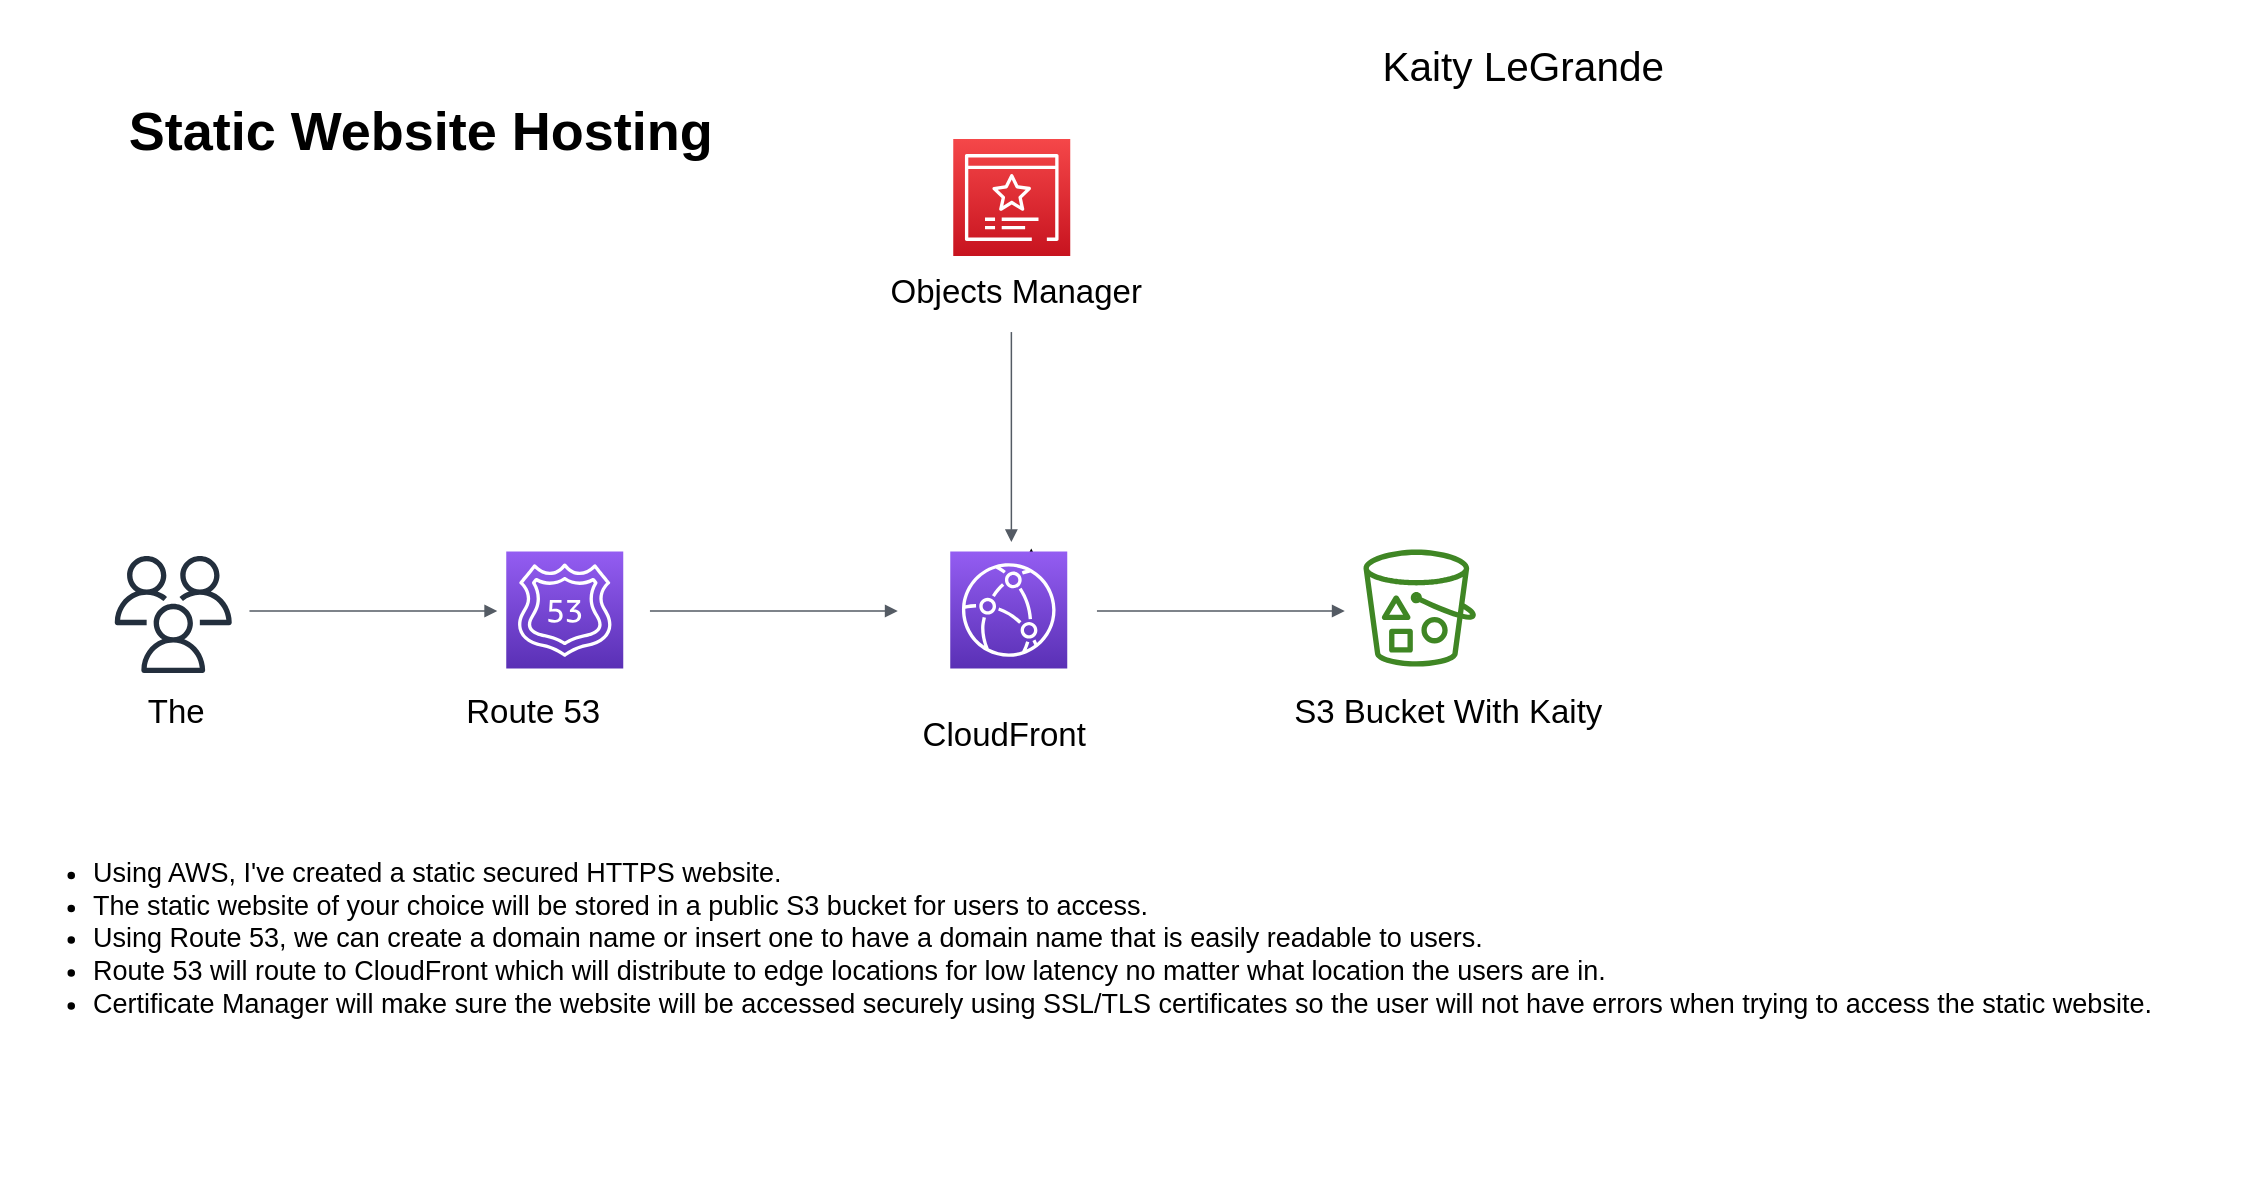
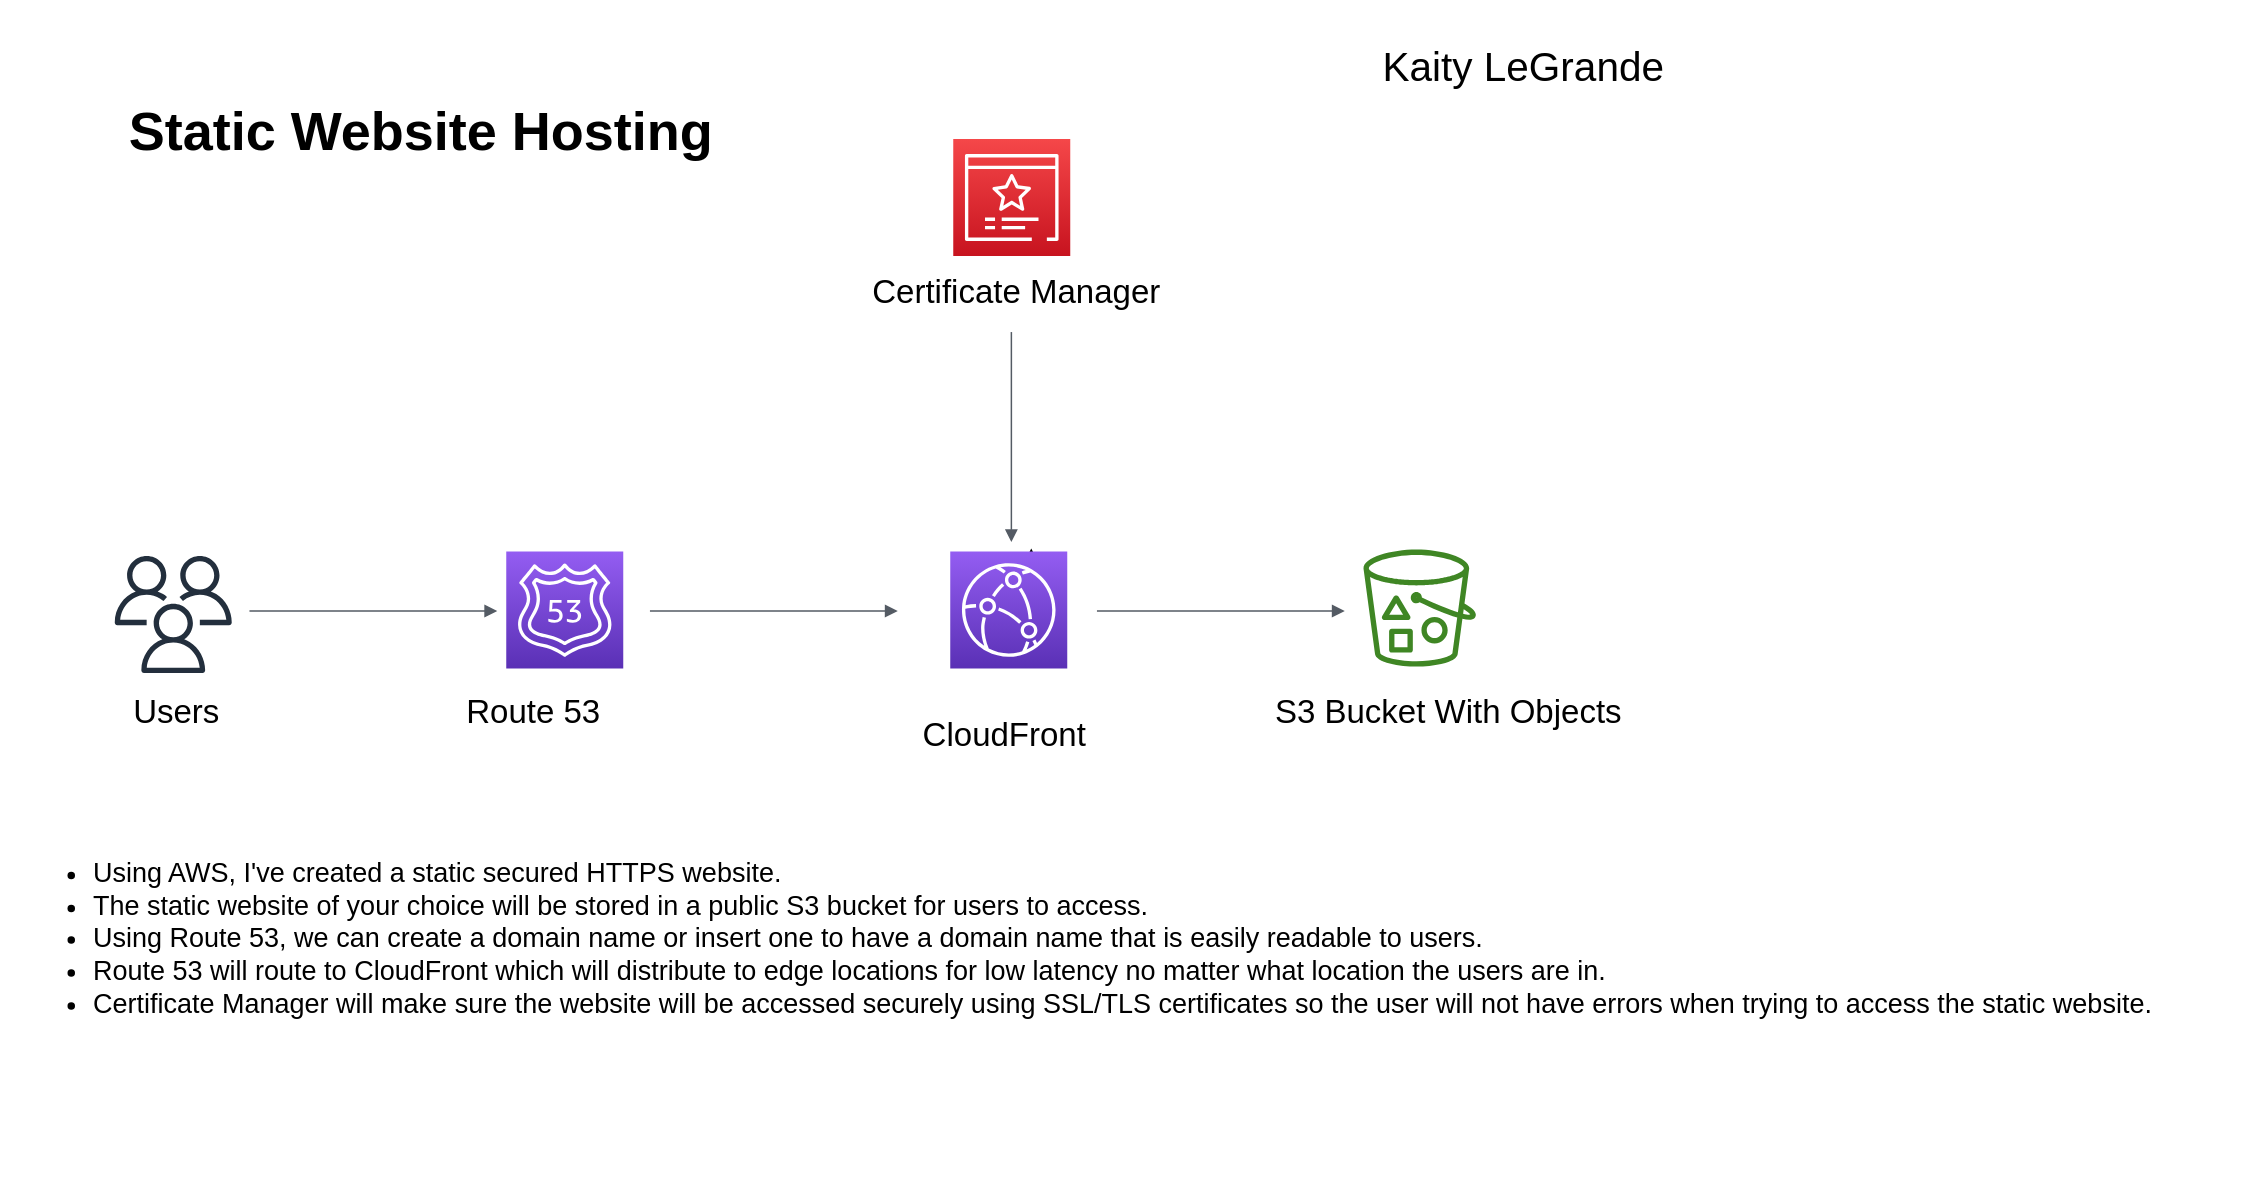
(1017, 293) -> (1017, 293)
(177, 713) -> (177, 713)
(1449, 713) -> (1449, 713)
